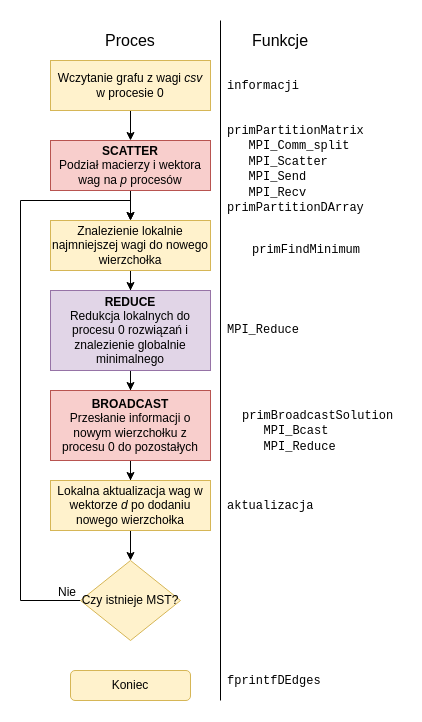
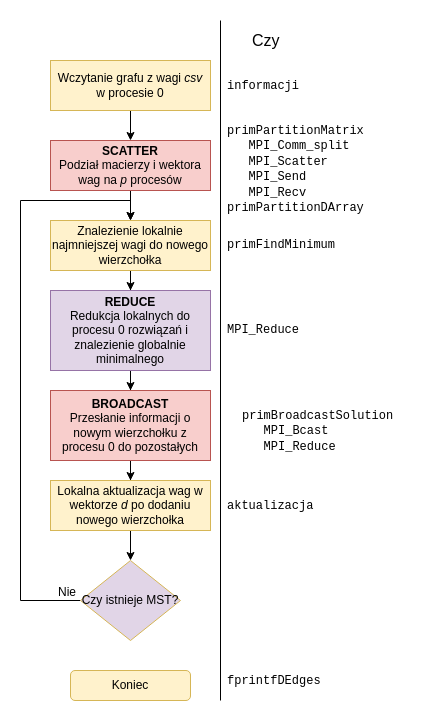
(139, 39) -> none
(276, 39) -> (263, 39)
(311, 250) -> (286, 245)
(131, 601) -> (131, 601)
